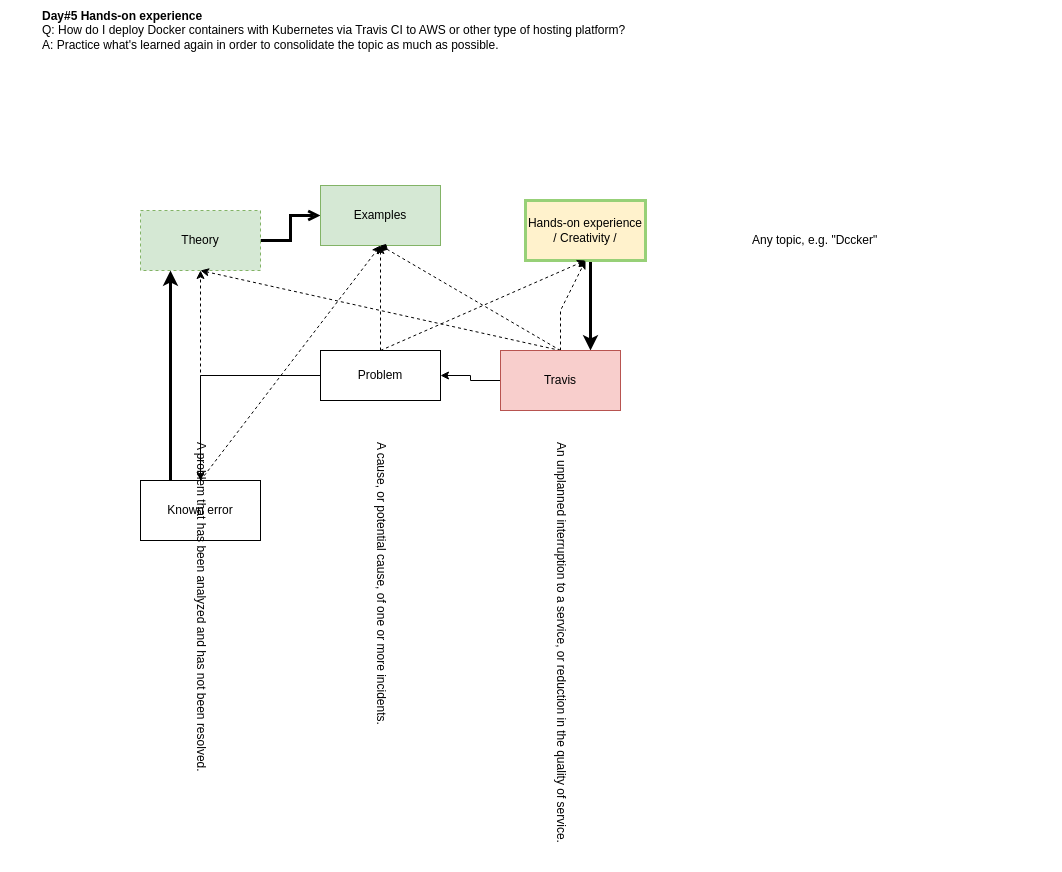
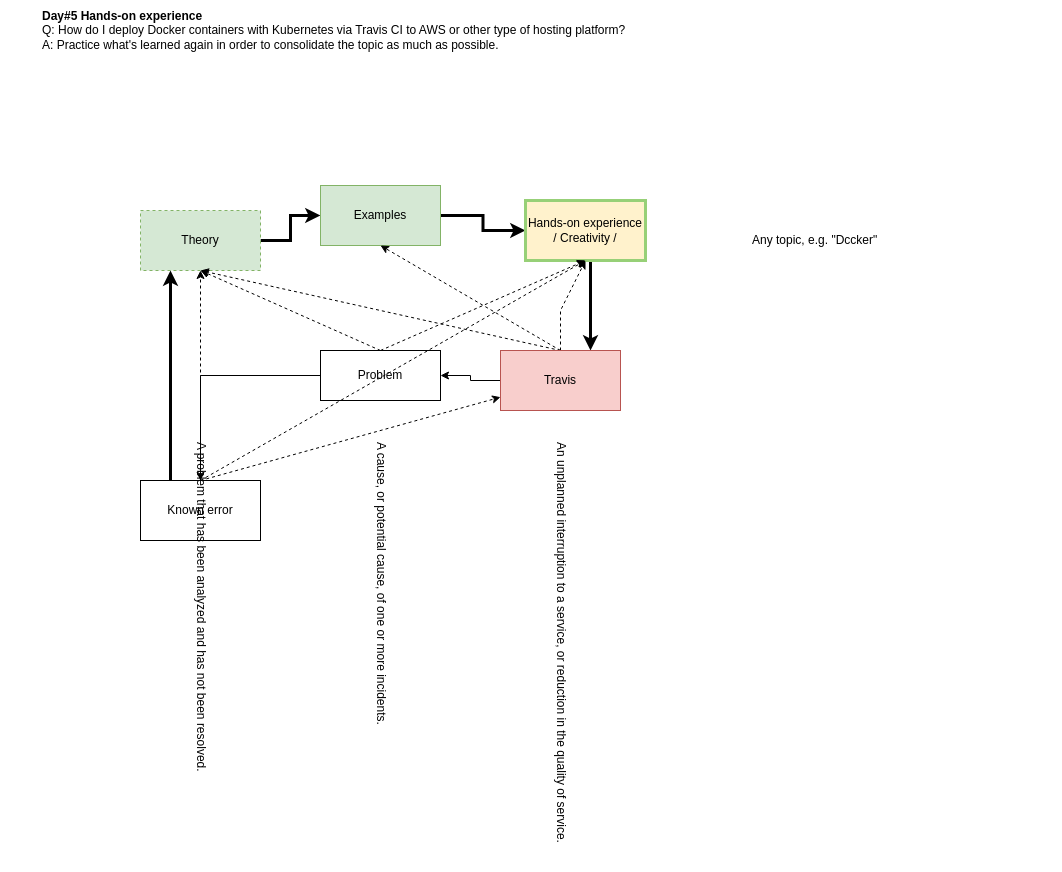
(308, 216) -> (307, 216)
none -> (483, 218)
(388, 250) -> (387, 249)
(381, 300) -> none
none -> (292, 311)
none -> (482, 320)
(290, 364) -> (348, 439)
